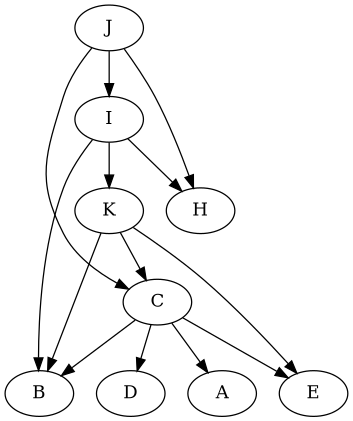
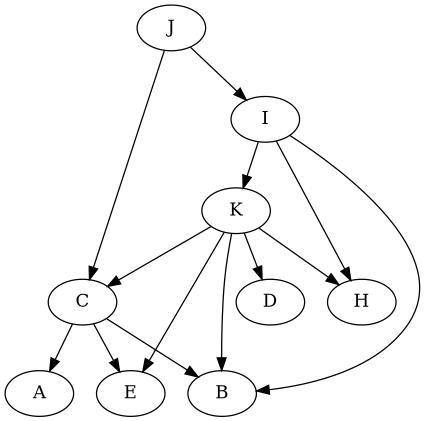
(162, 110) -> (294, 253)
(146, 342) -> (251, 250)
